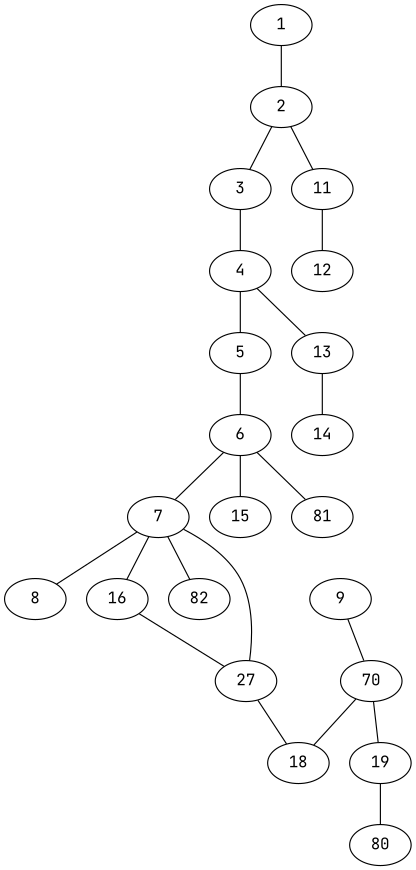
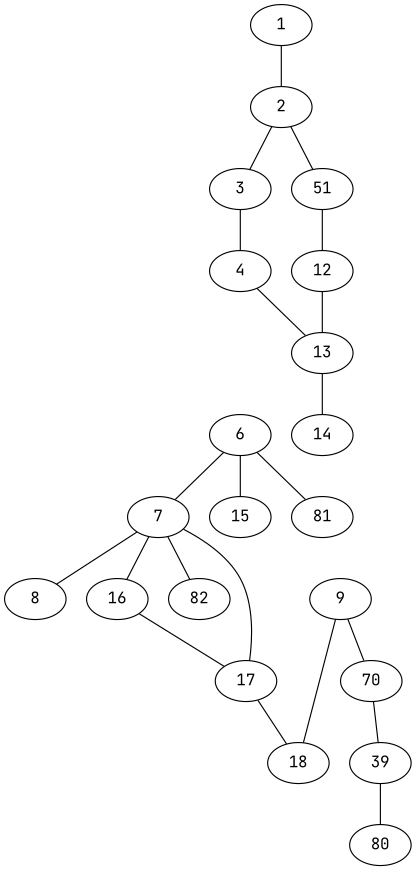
(322, 189) -> (322, 189)
none -> (322, 312)
(240, 353) -> none
(246, 681) -> (246, 681)
(335, 722) -> (319, 681)
(380, 763) -> (380, 763)
